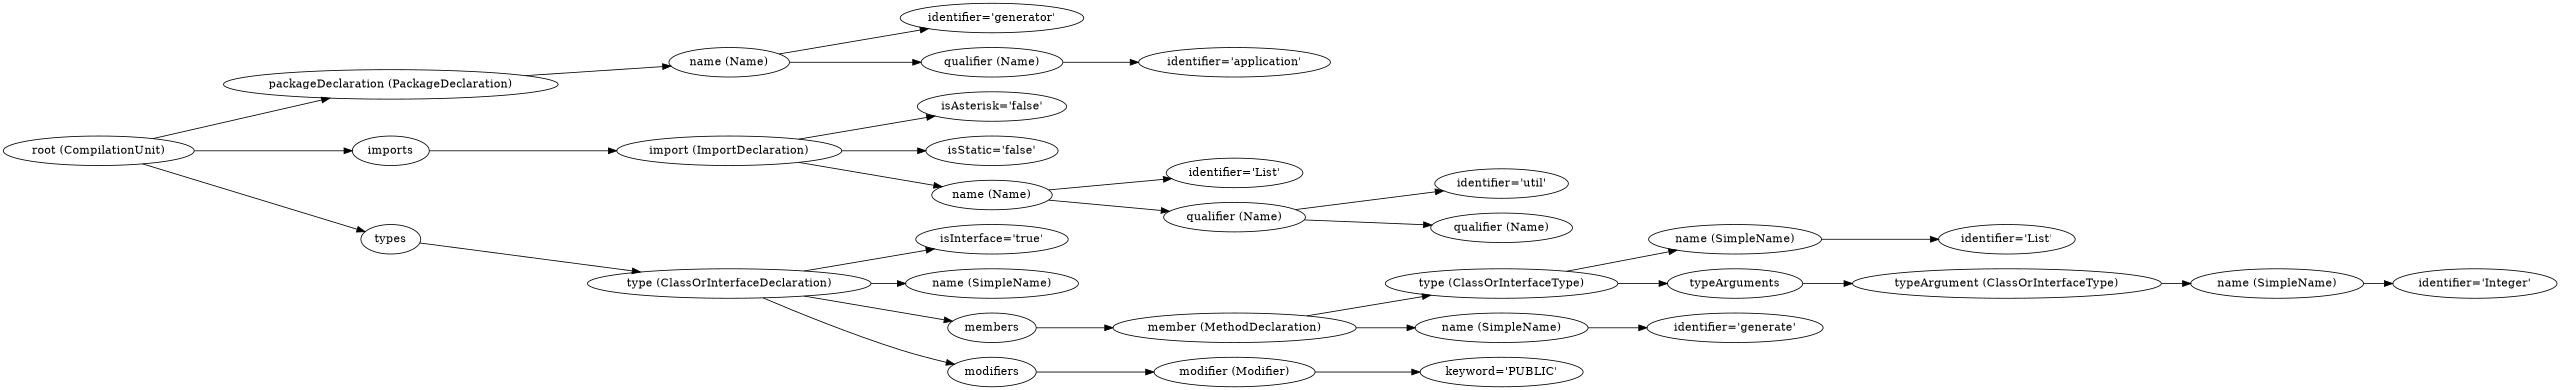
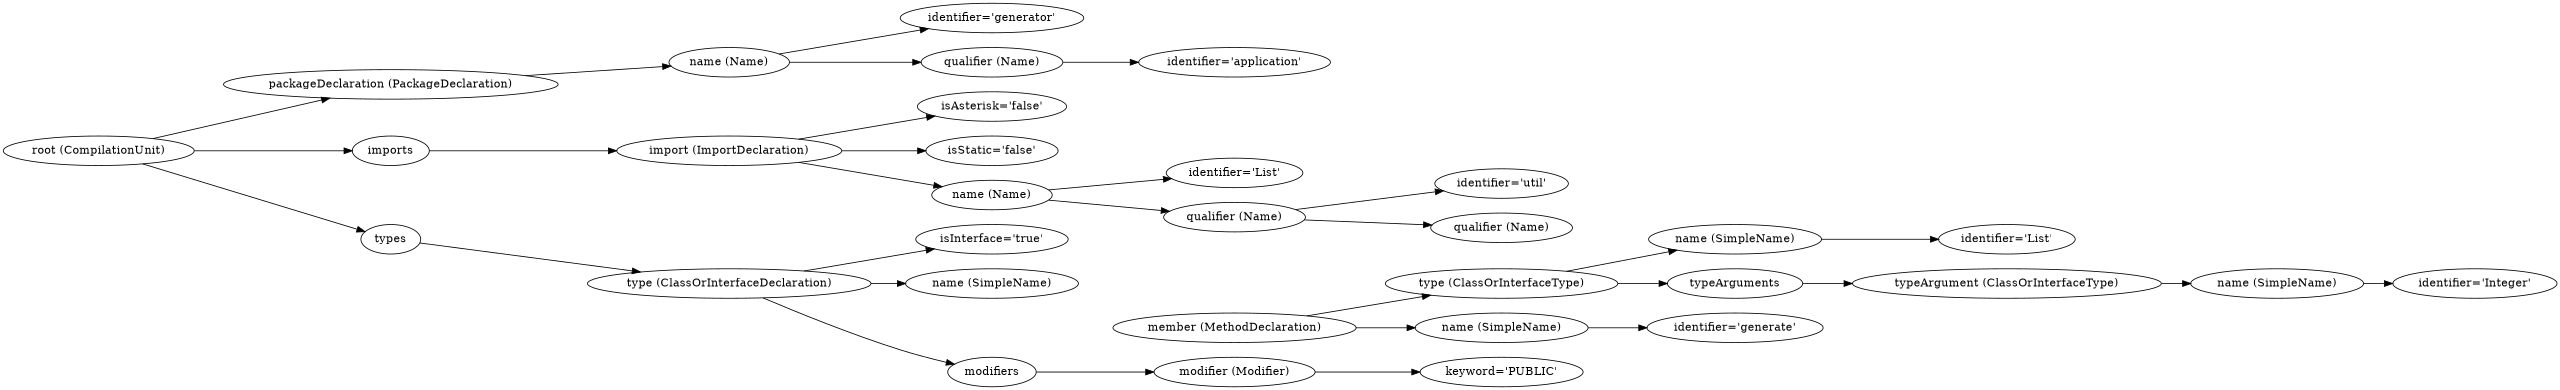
(992, 328) -> none
